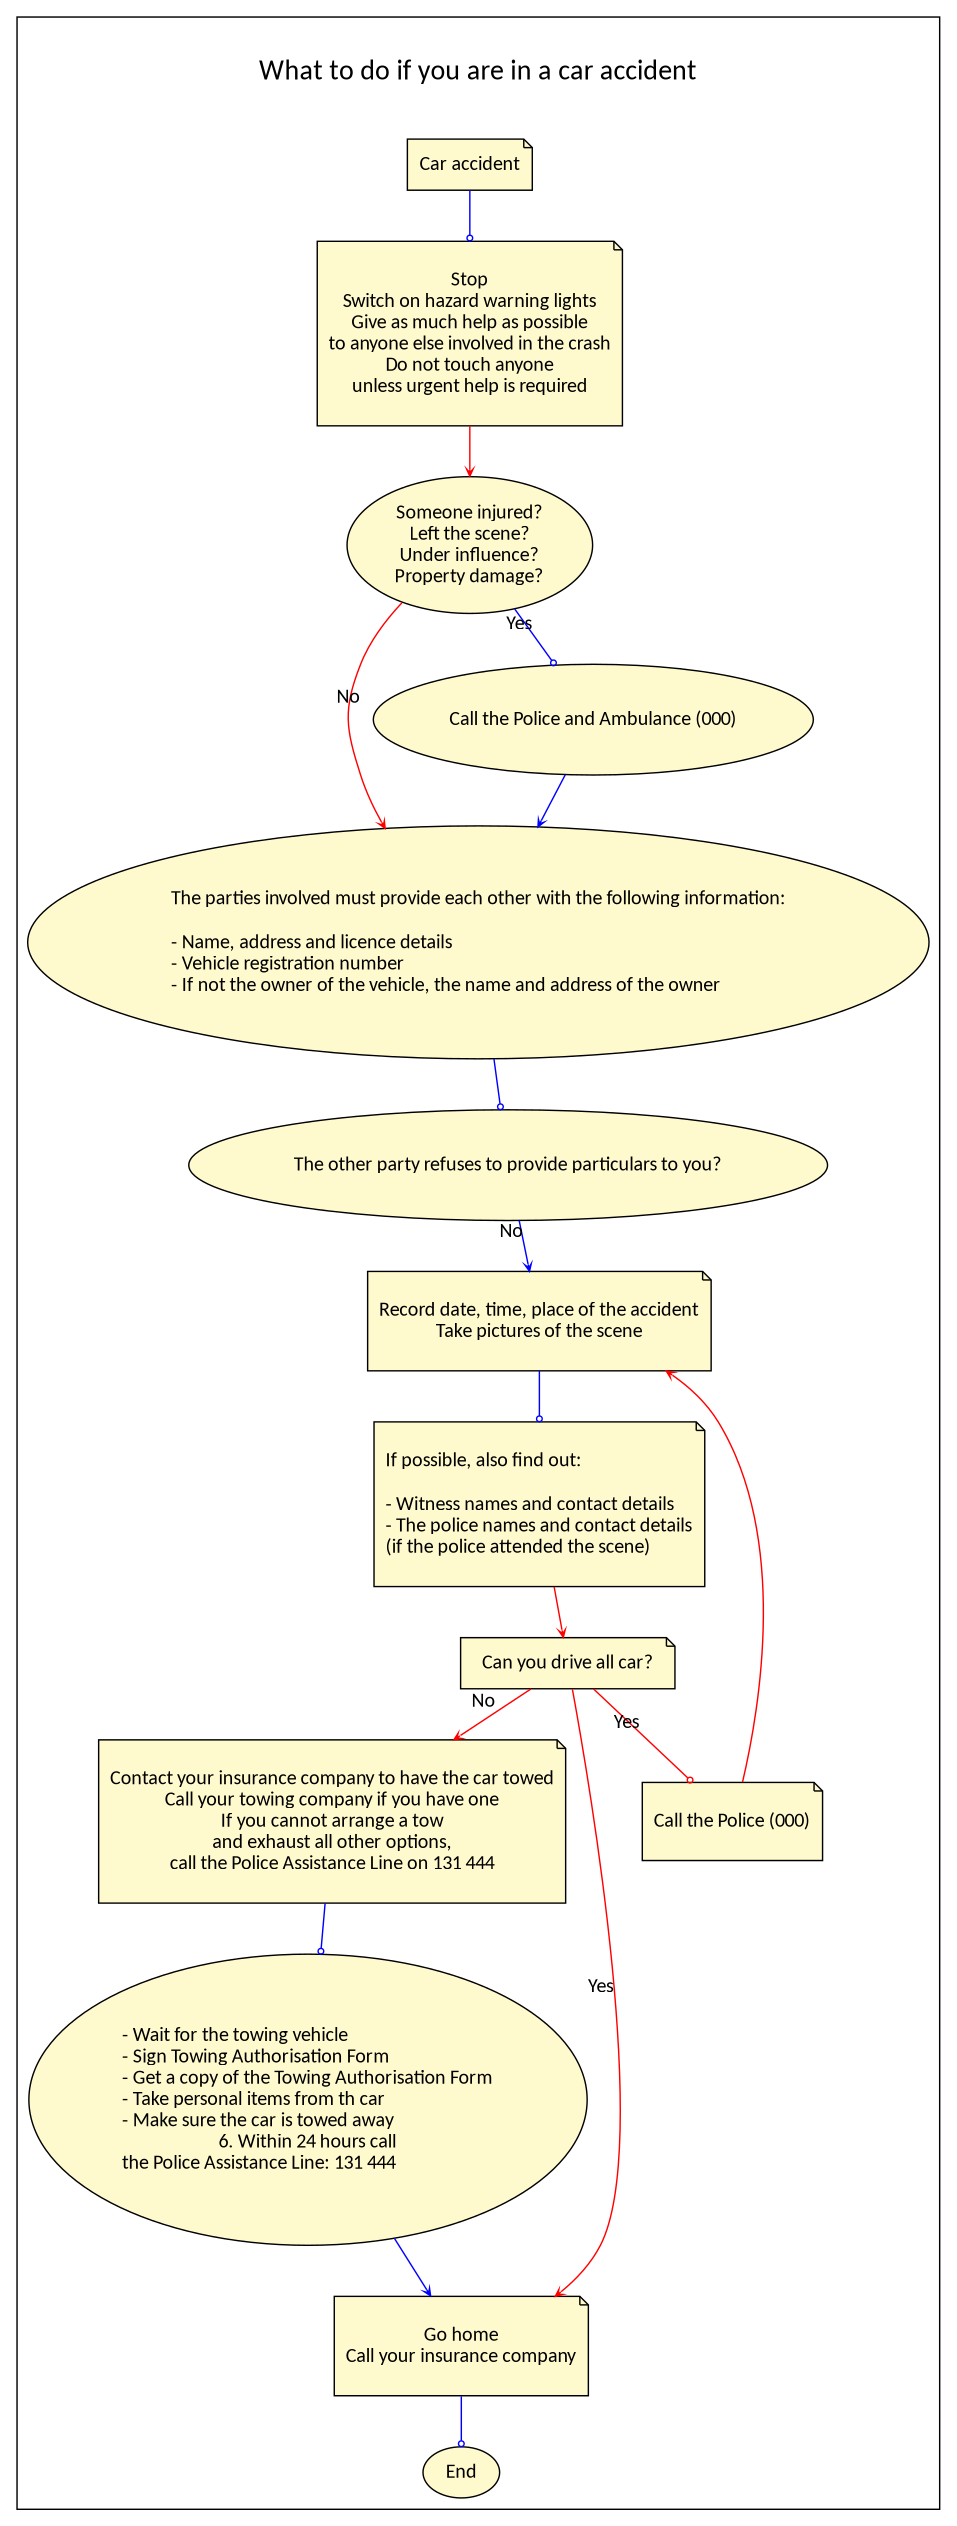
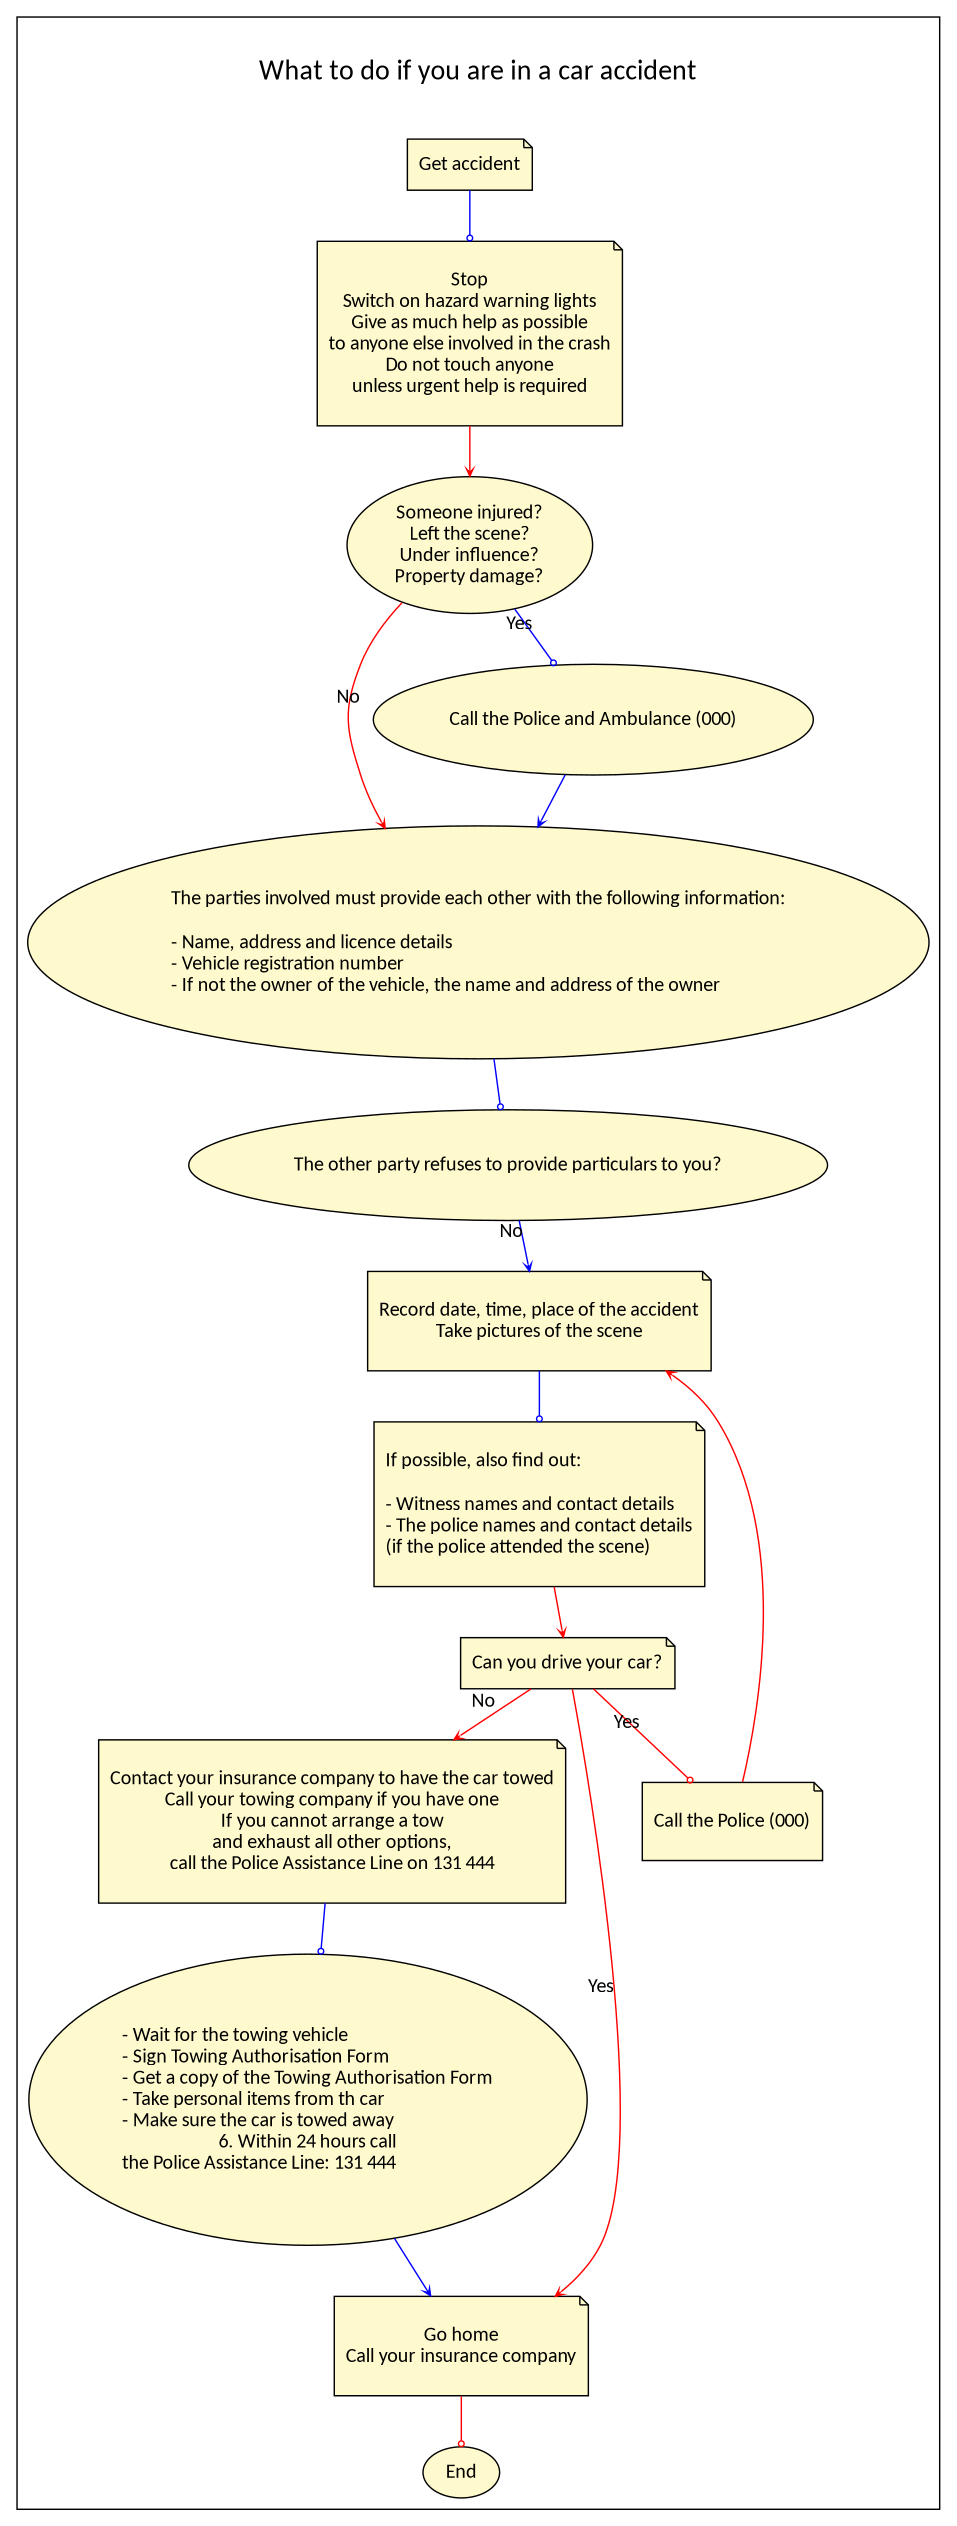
(470, 165) -> (470, 165)
(568, 1663) -> (568, 1663)
(461, 2418) -> (461, 2418)
